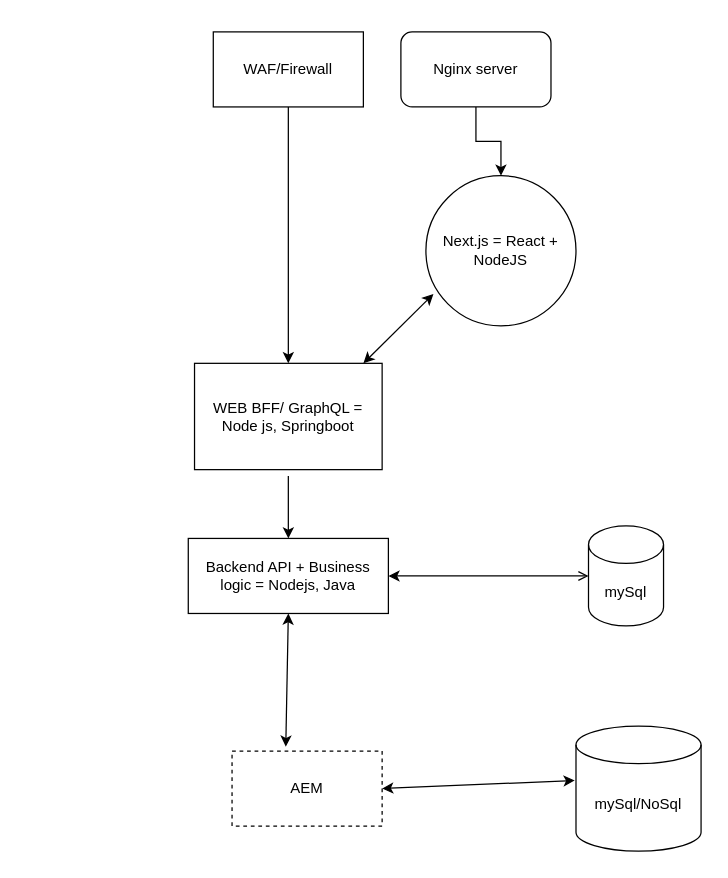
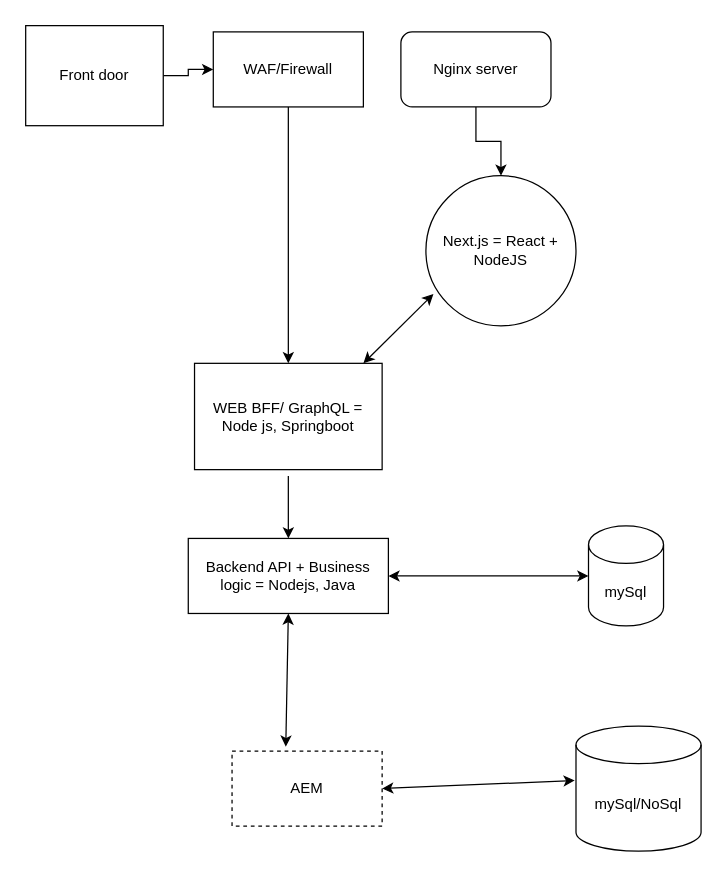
none -> (94, 76)
none -> (187, 76)
(580, 576) -> (578, 576)
